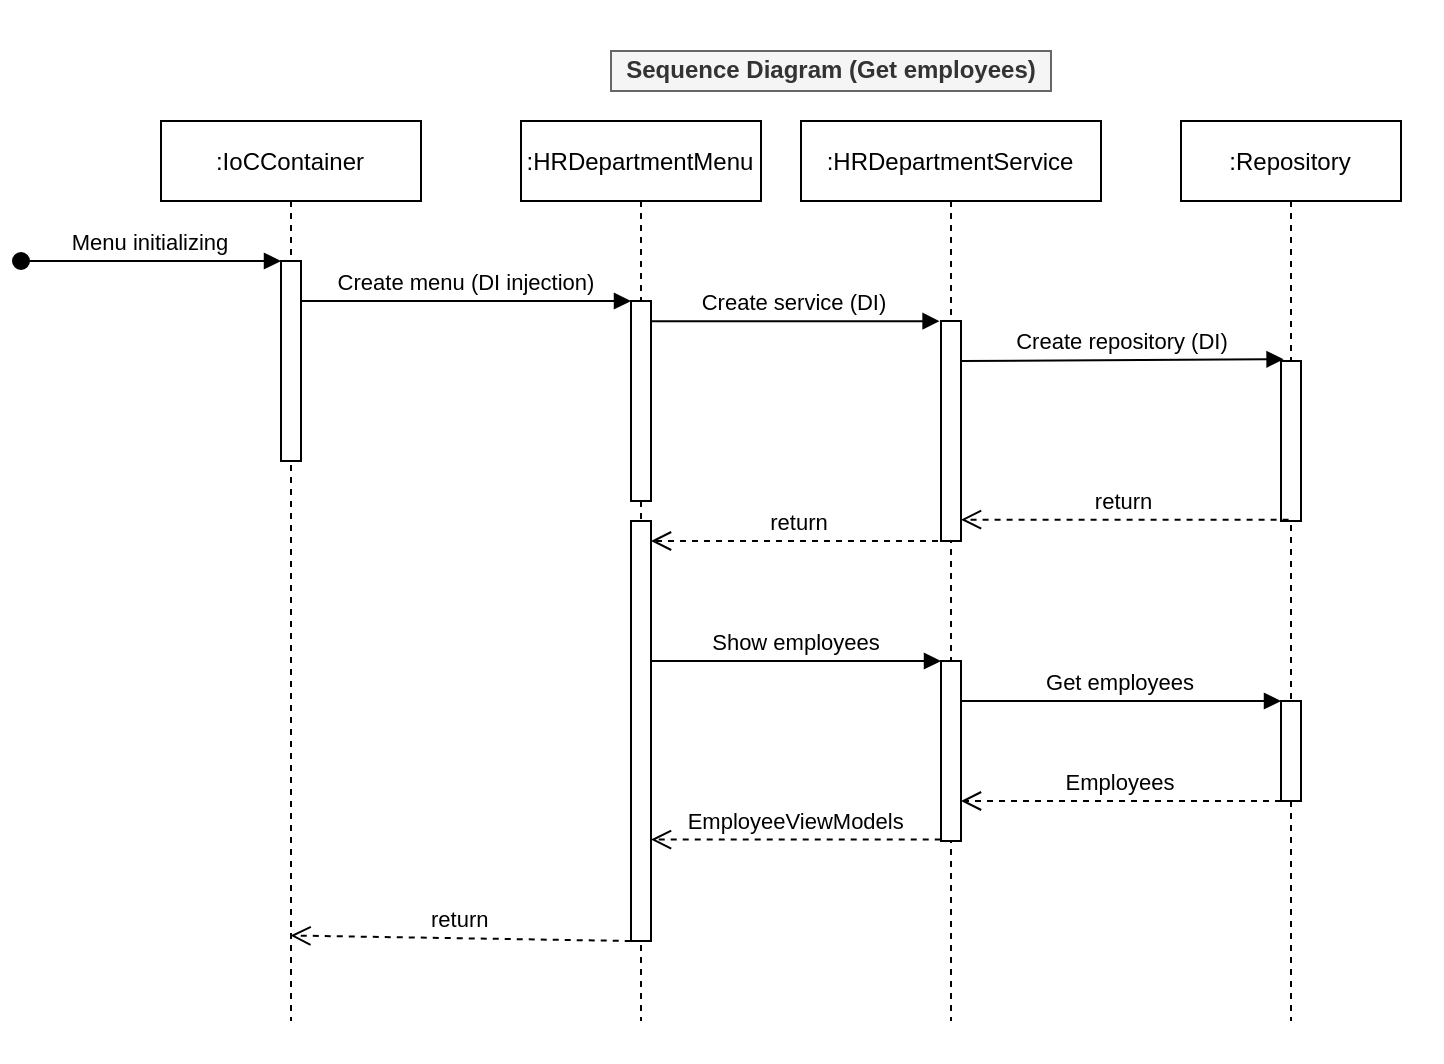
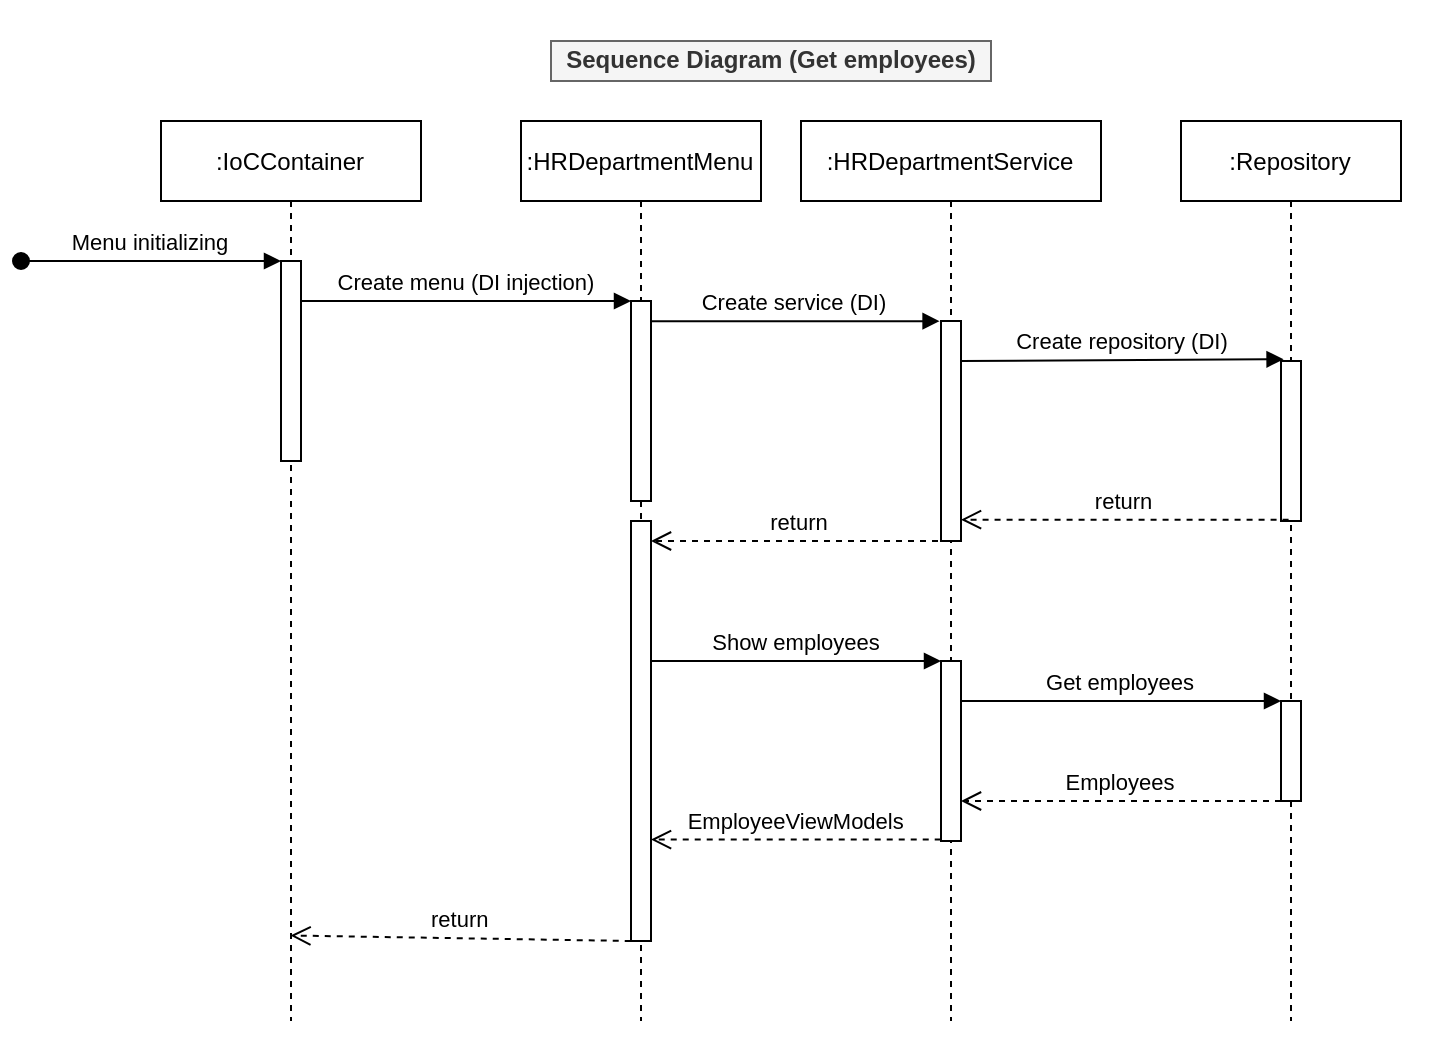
(831, 71) -> (771, 61)
